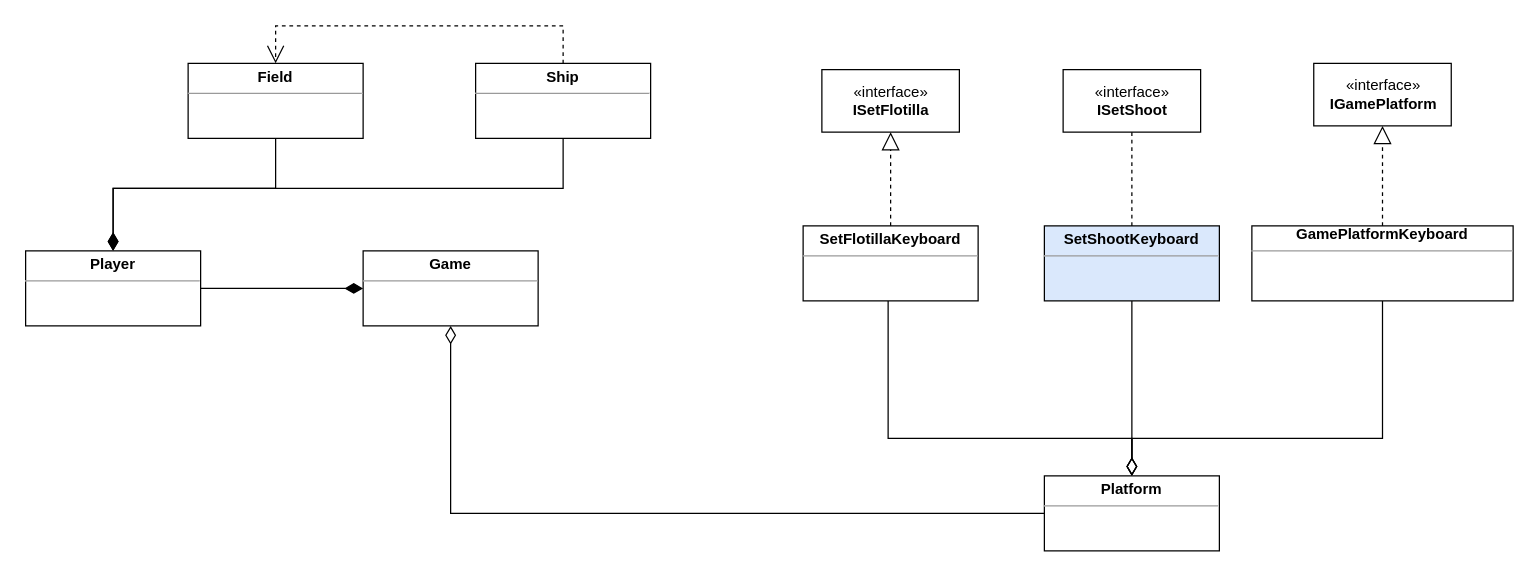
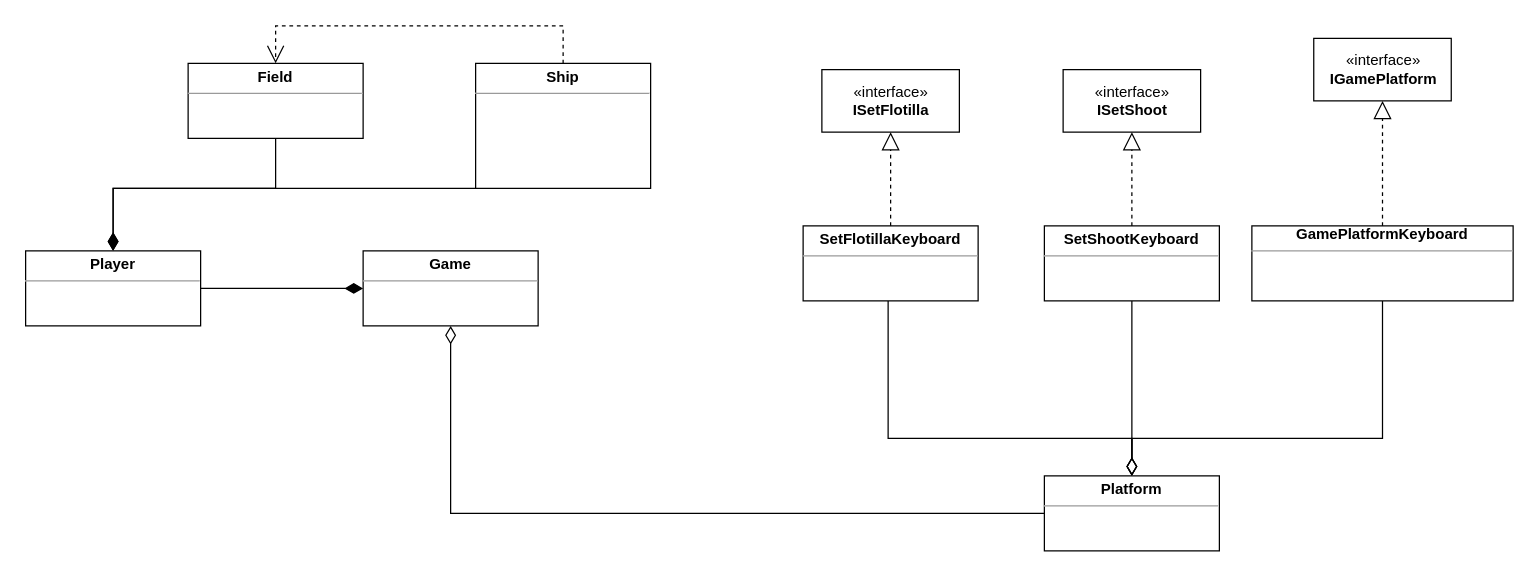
(1383, 94) -> (1383, 69)
(563, 101) -> (563, 126)
(1132, 143) -> (1132, 151)
(1132, 263) -> (1132, 263)
